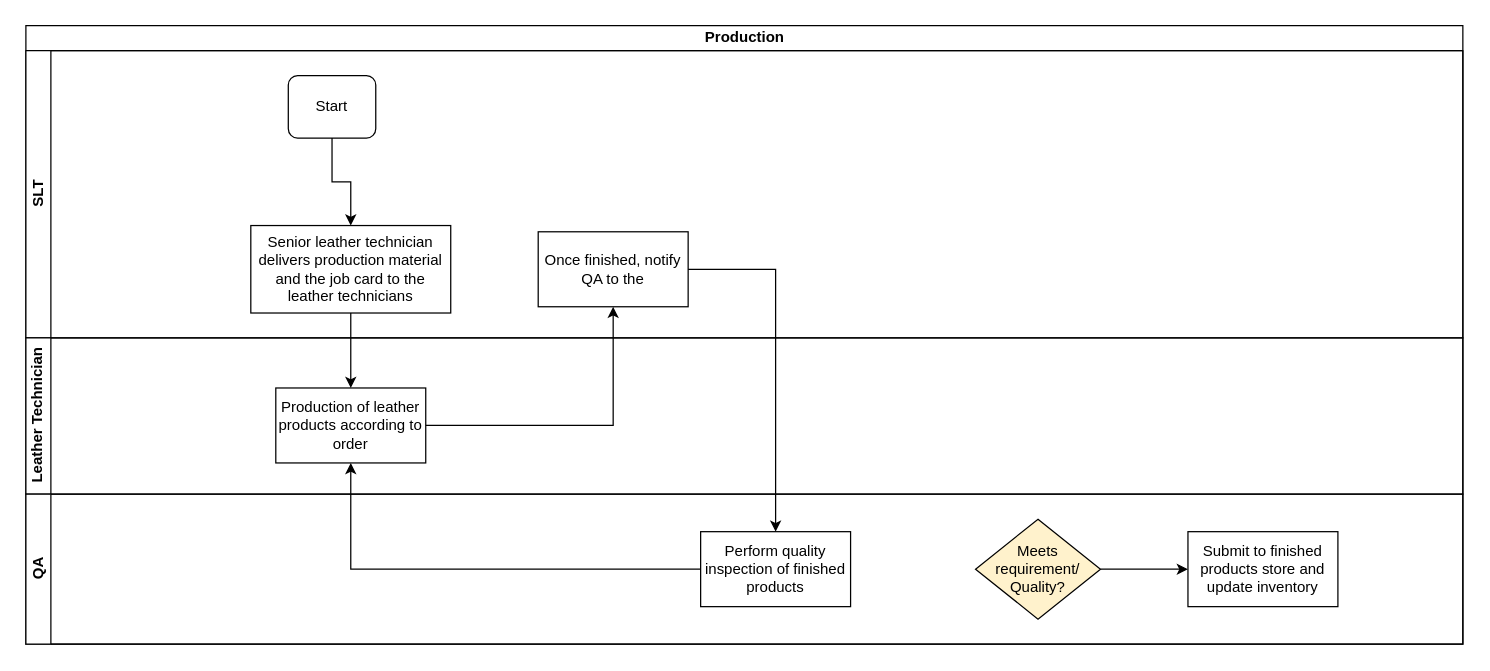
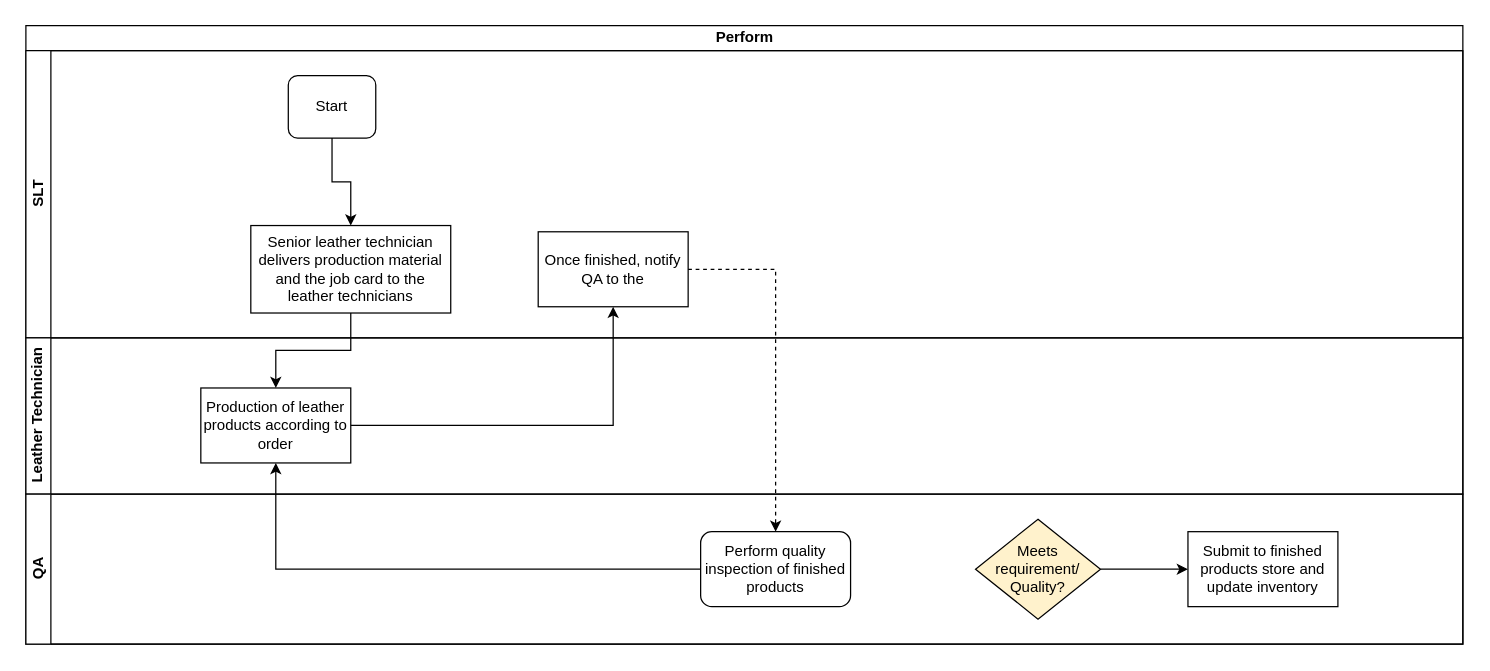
(745, 38) -> (745, 38)
(776, 352) -> (776, 352)
(351, 426) -> (276, 426)
(776, 569) -> (776, 569)
